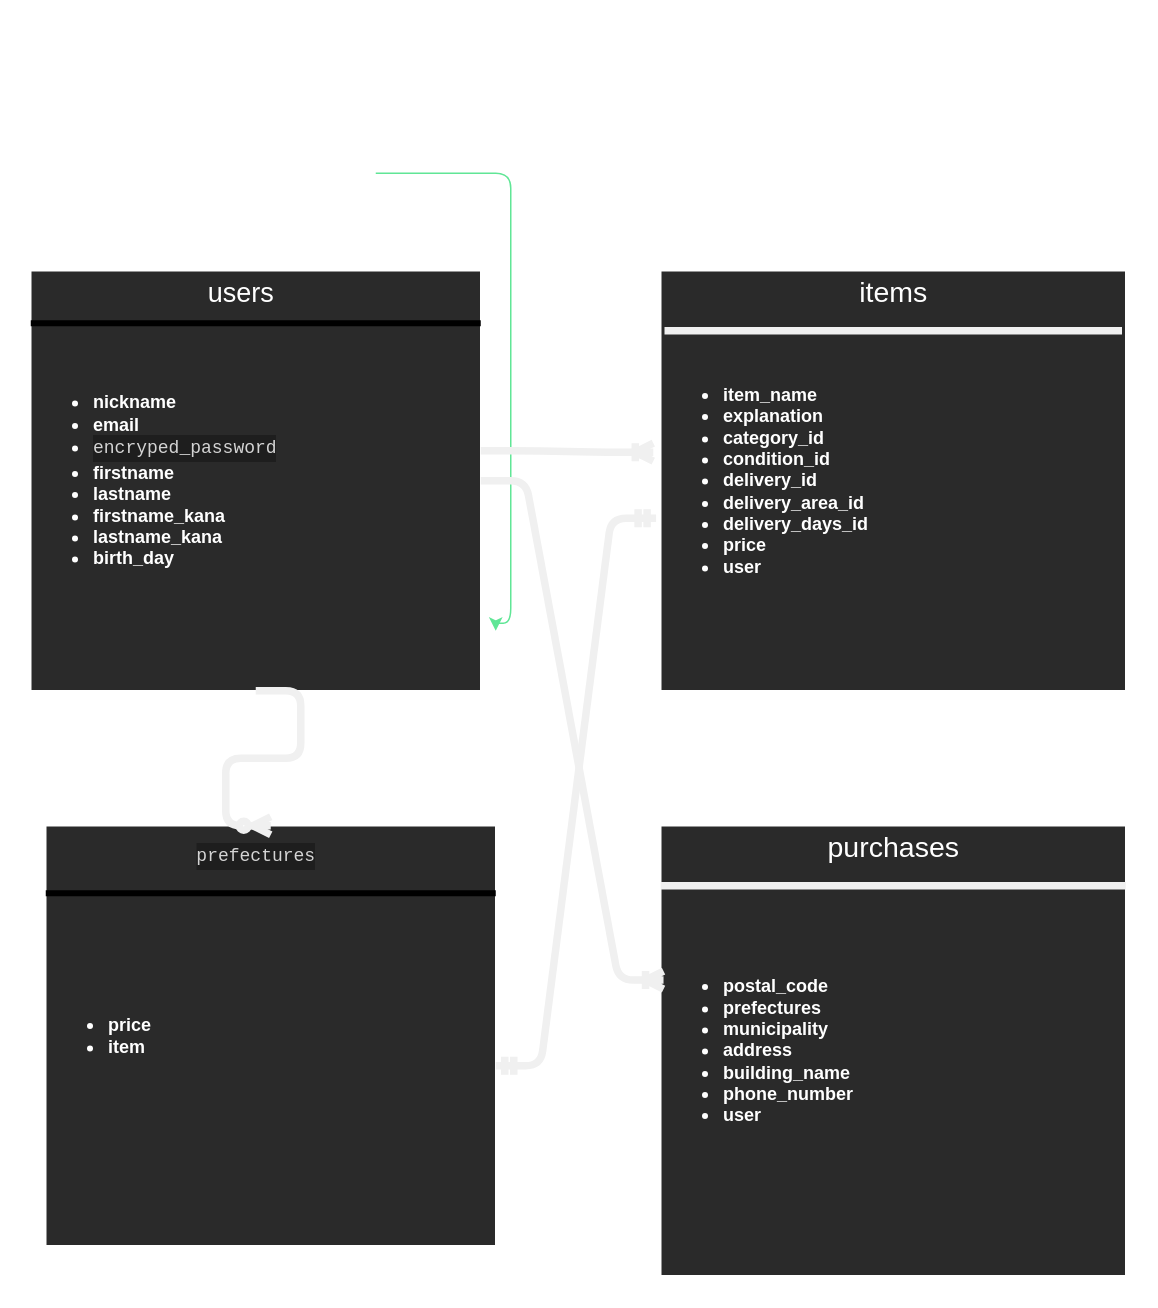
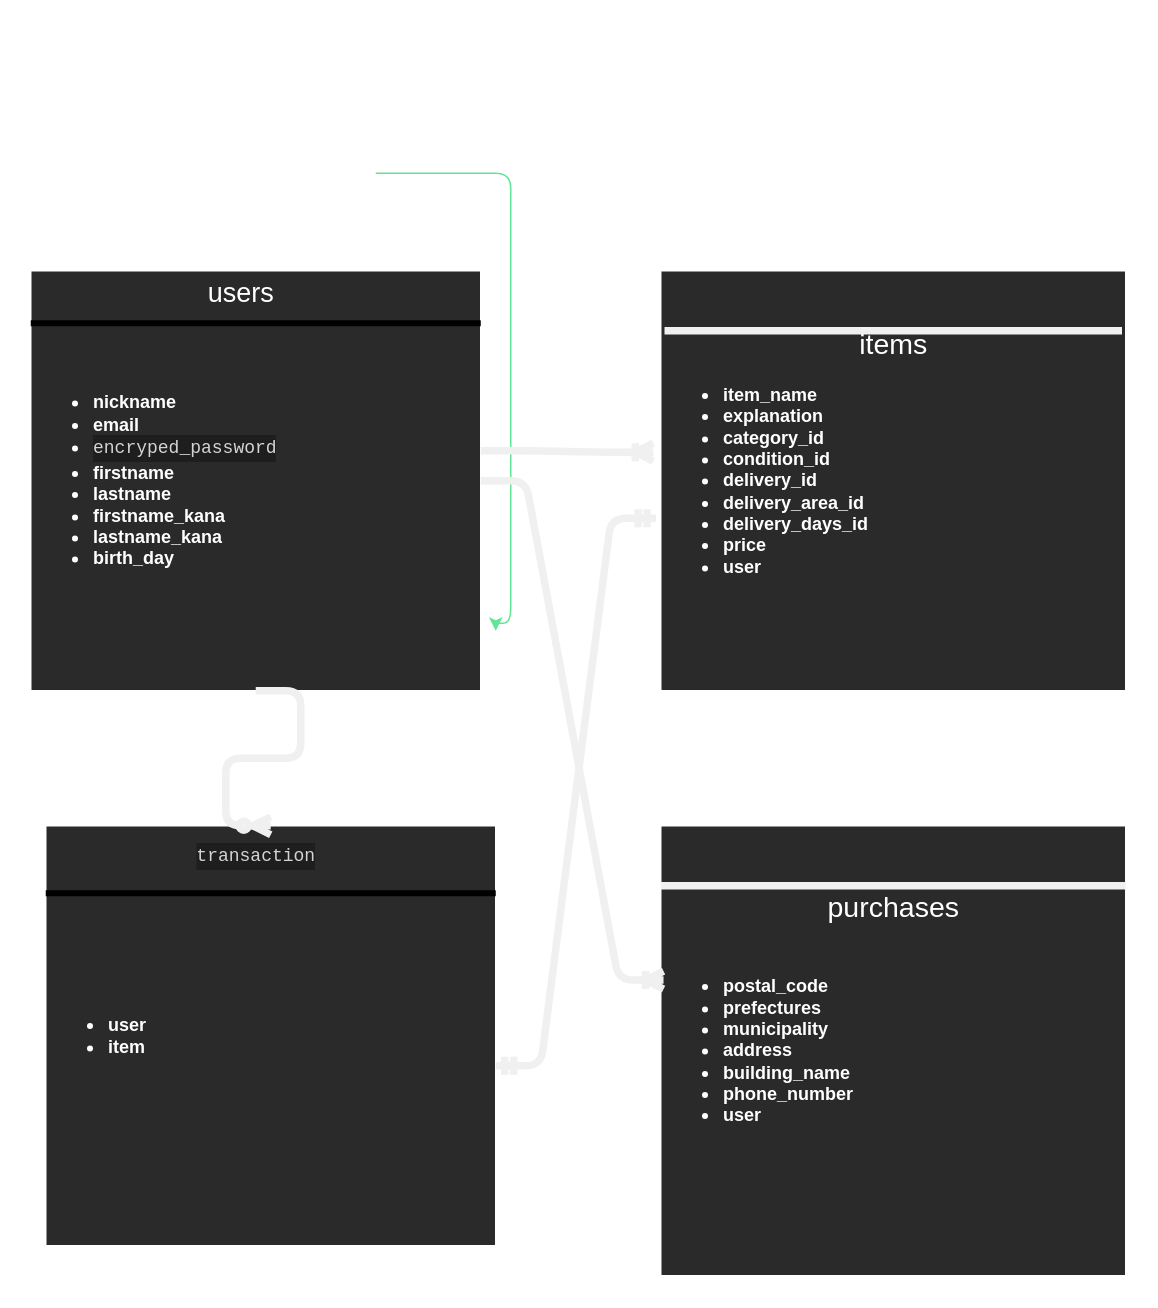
(893, 293) -> (893, 346)
(893, 848) -> (893, 908)
(257, 856) -> (257, 856)
(72, 1036) -> (69, 1036)
